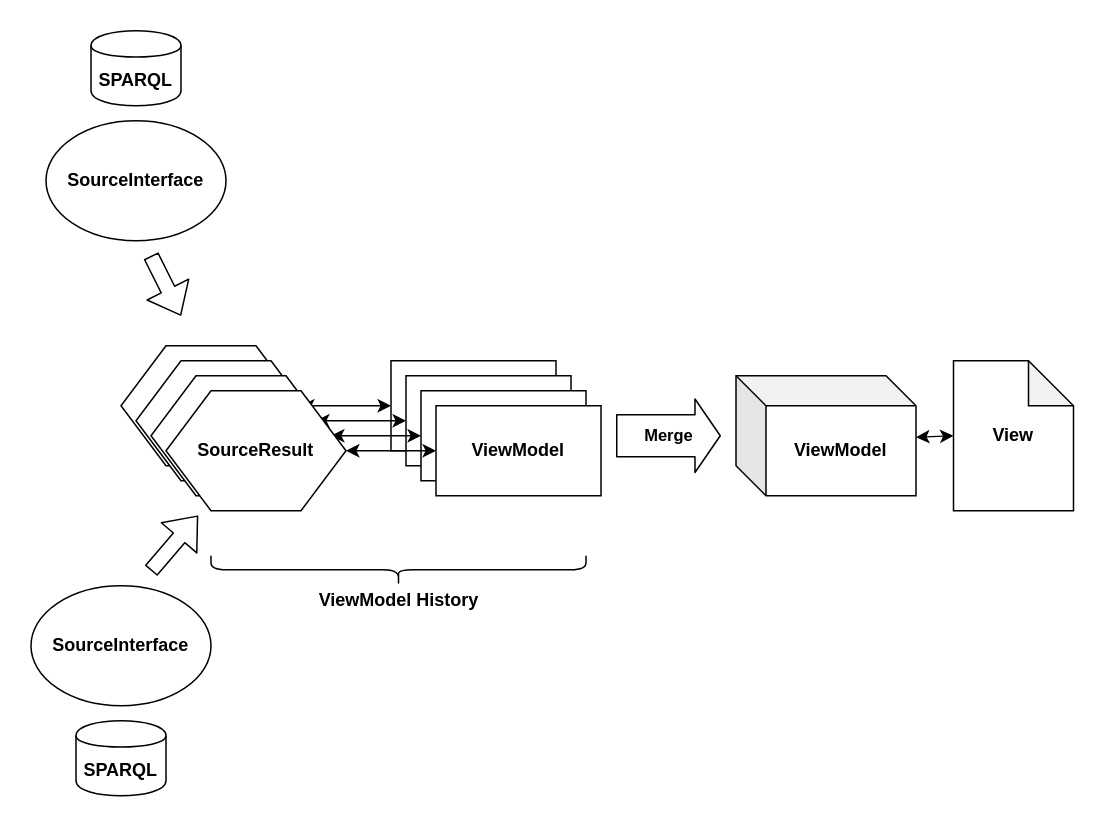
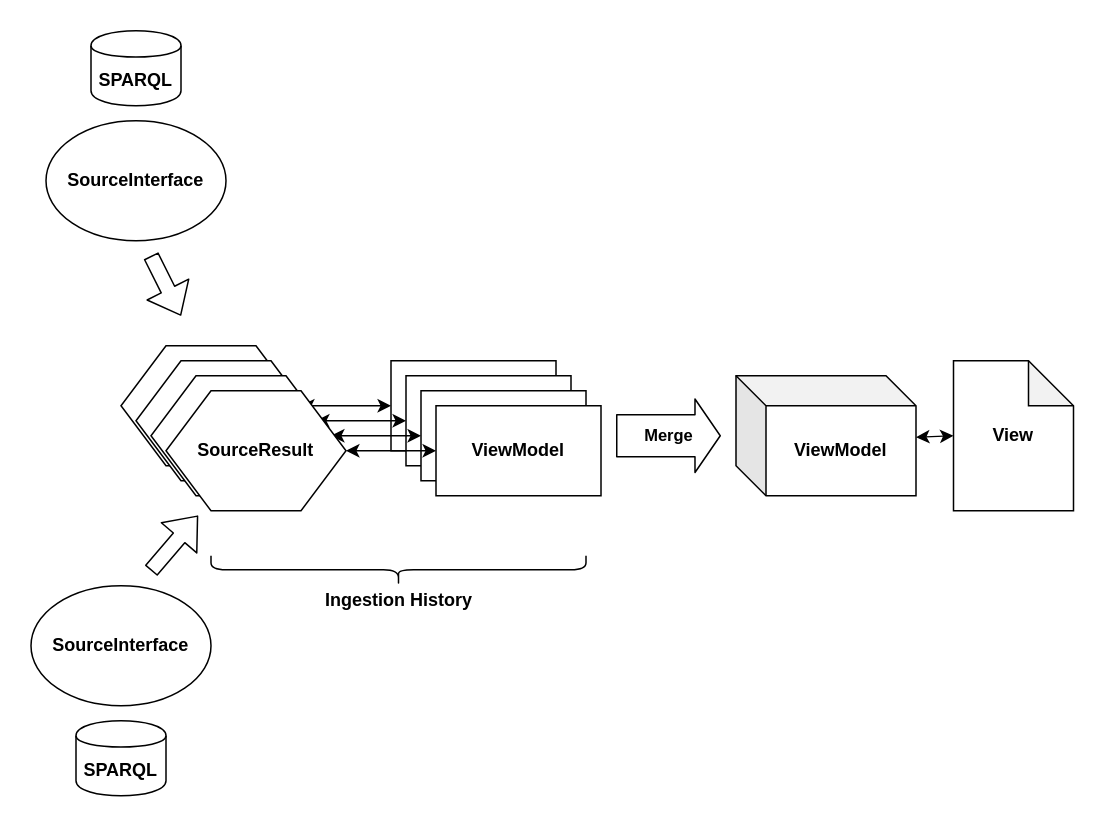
(399, 601) -> (399, 601)
